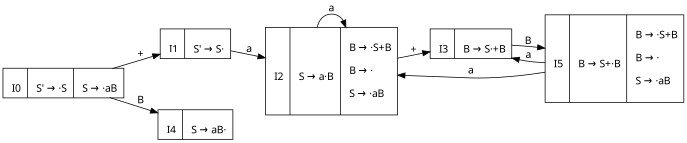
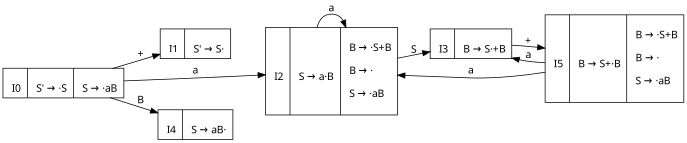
(528, 41) -> (528, 41)
(414, 50) -> (414, 50)
(244, 54) -> (191, 78)
